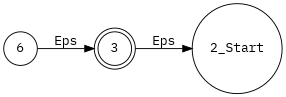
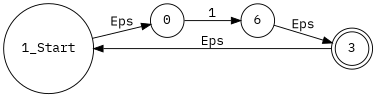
none -> (167, 21)
(237, 49) -> (49, 49)
